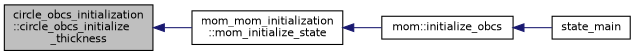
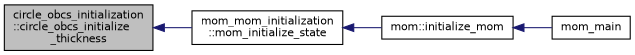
(447, 28) -> (447, 28)
(591, 28) -> (591, 28)
